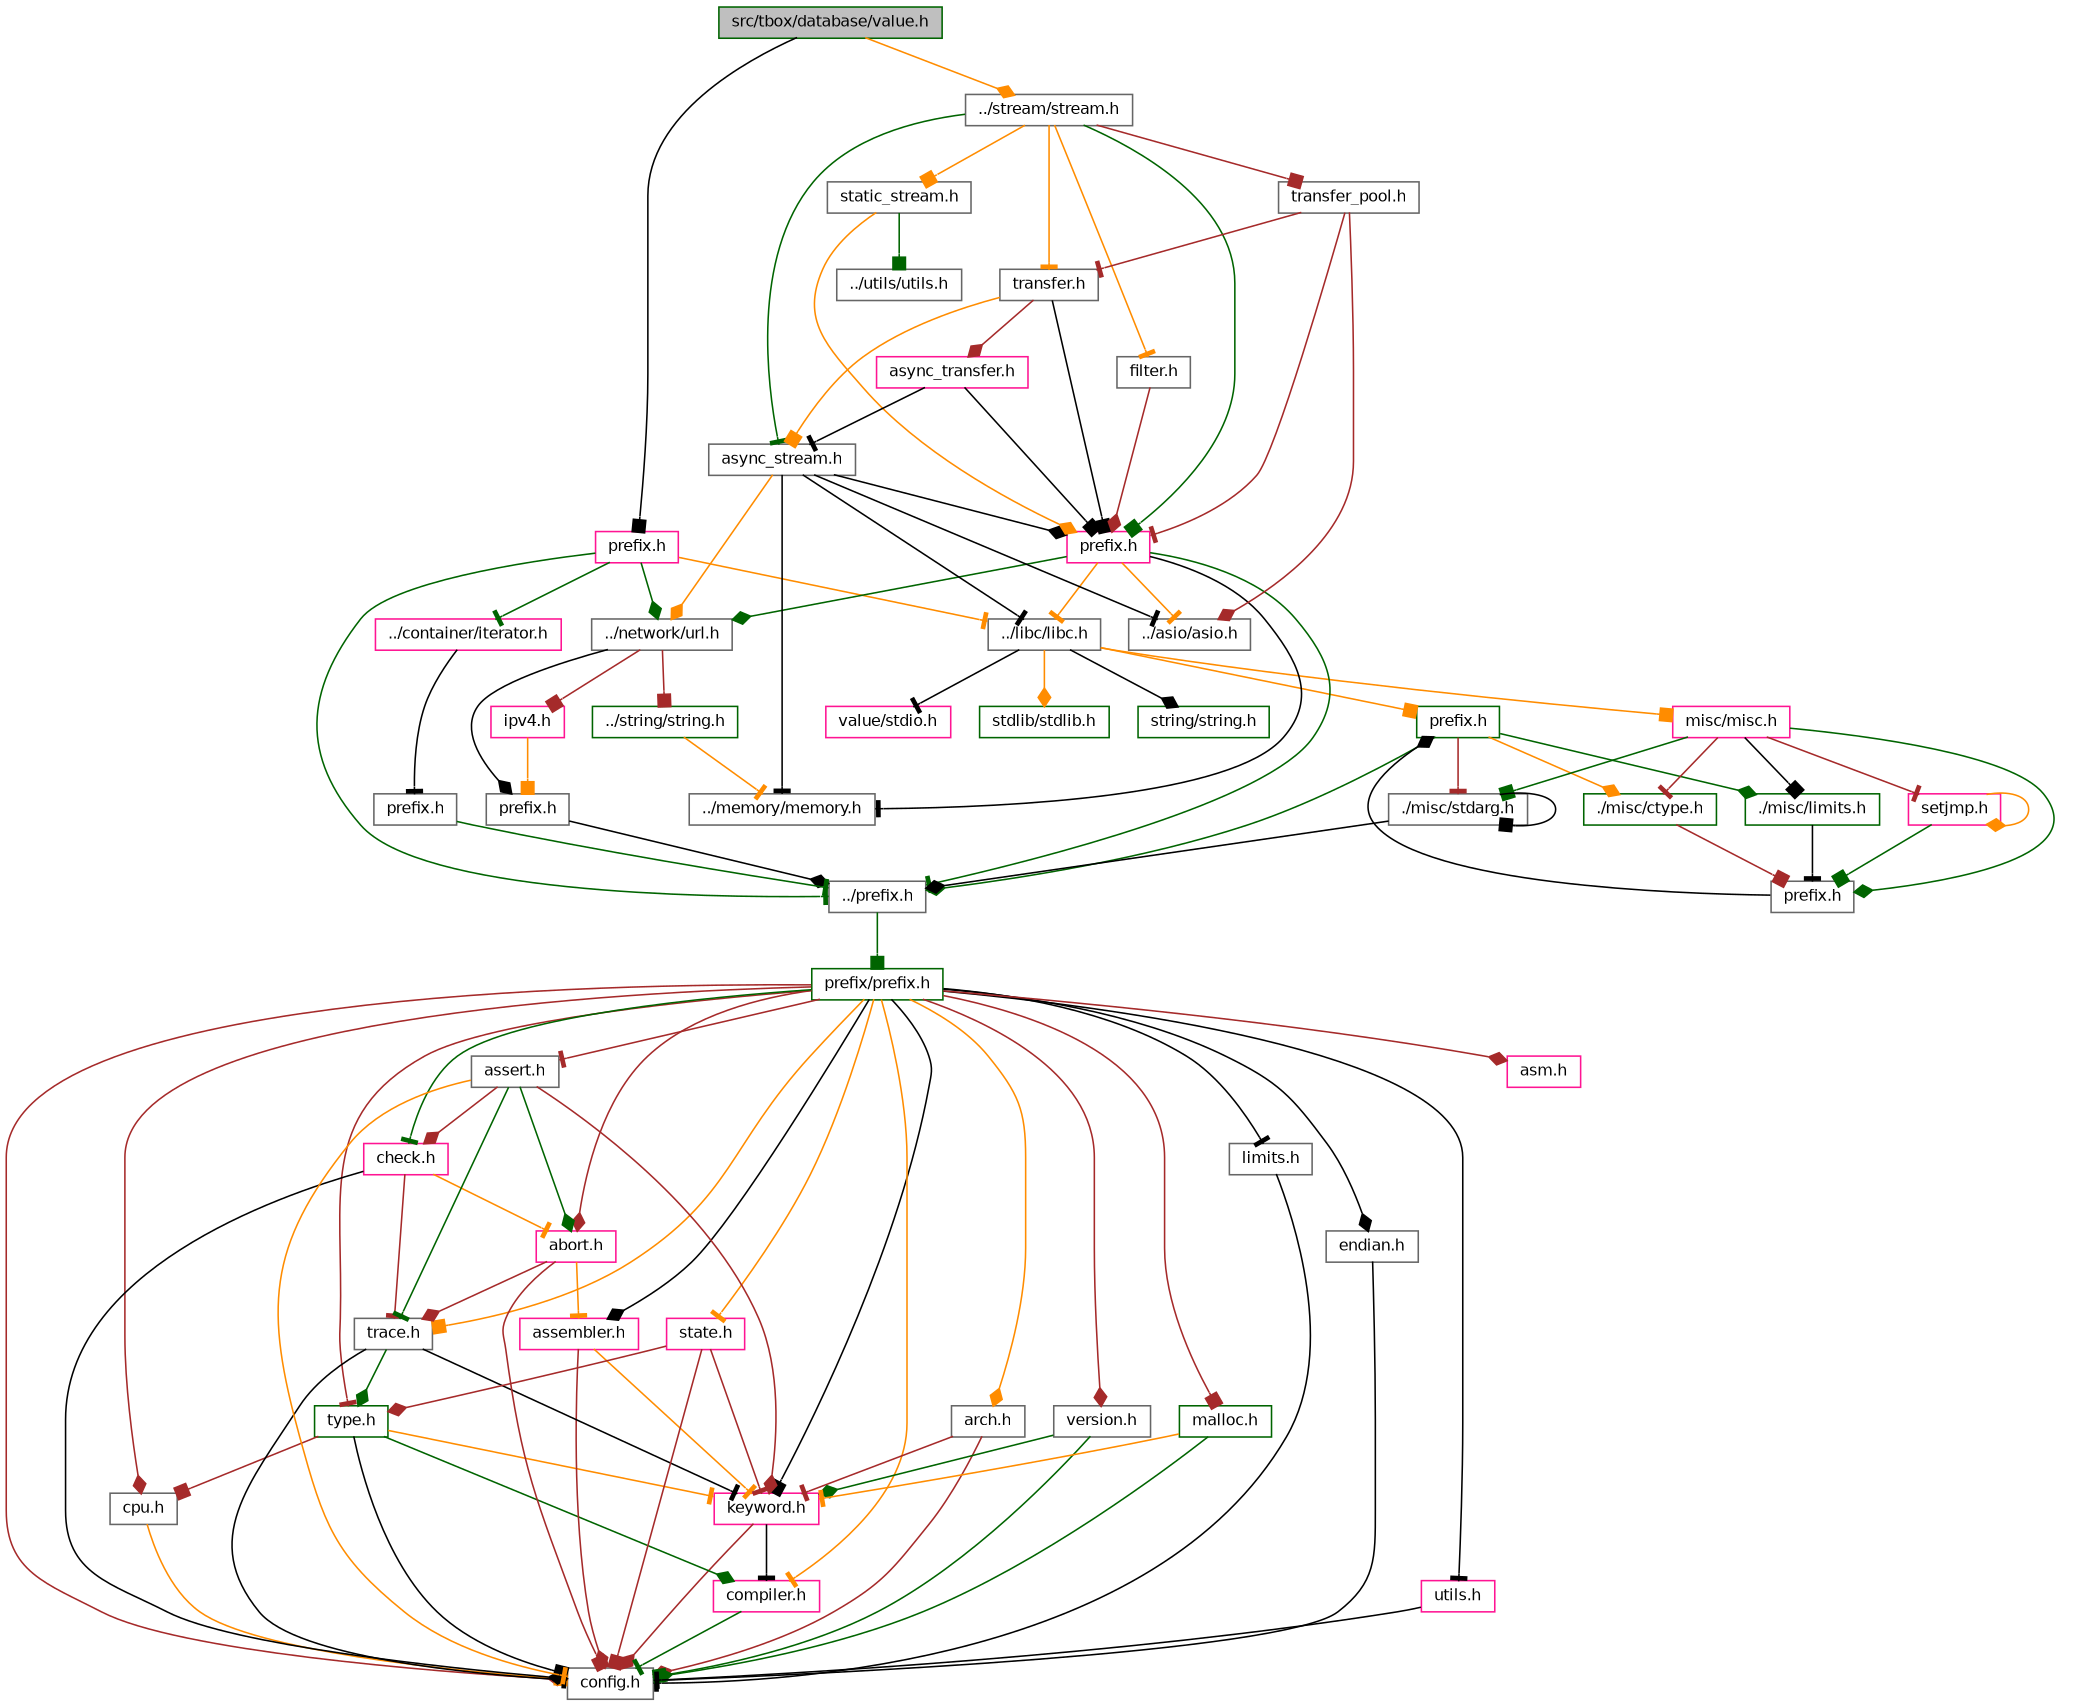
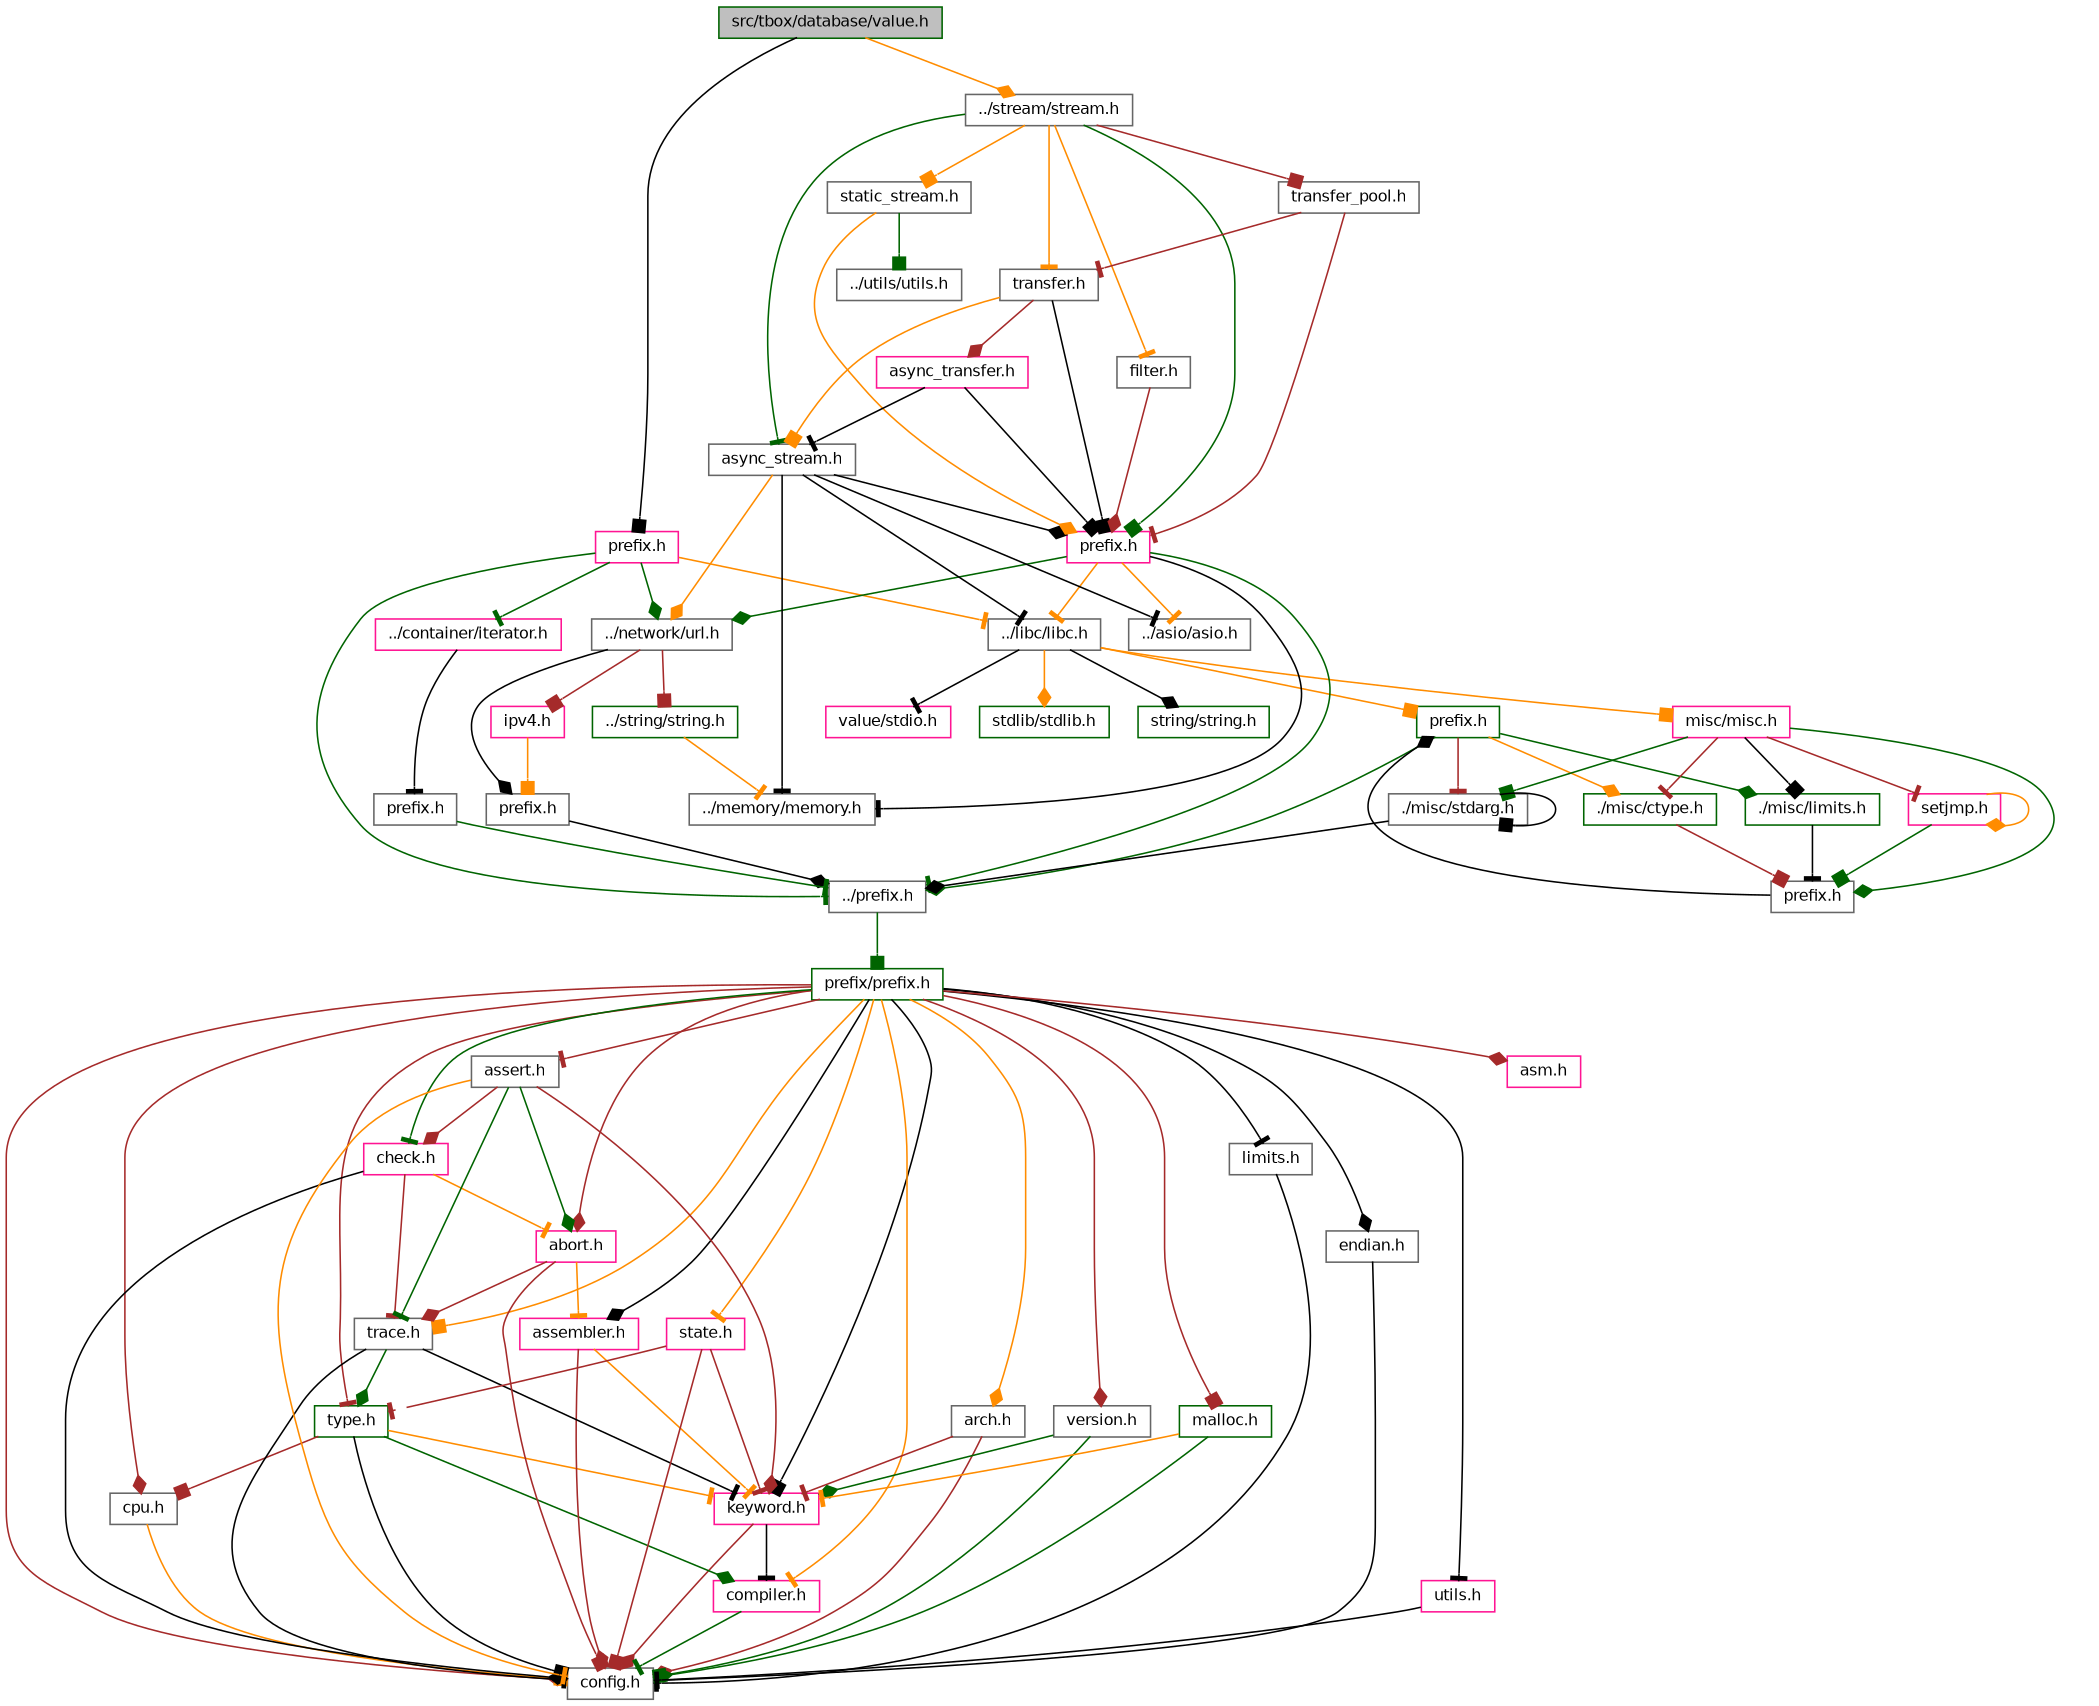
(1353, 436) -> none
(537, 1378) -> (537, 1378)
